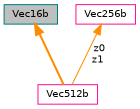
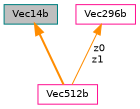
(31, 14) -> (31, 14)
(106, 14) -> (106, 14)
